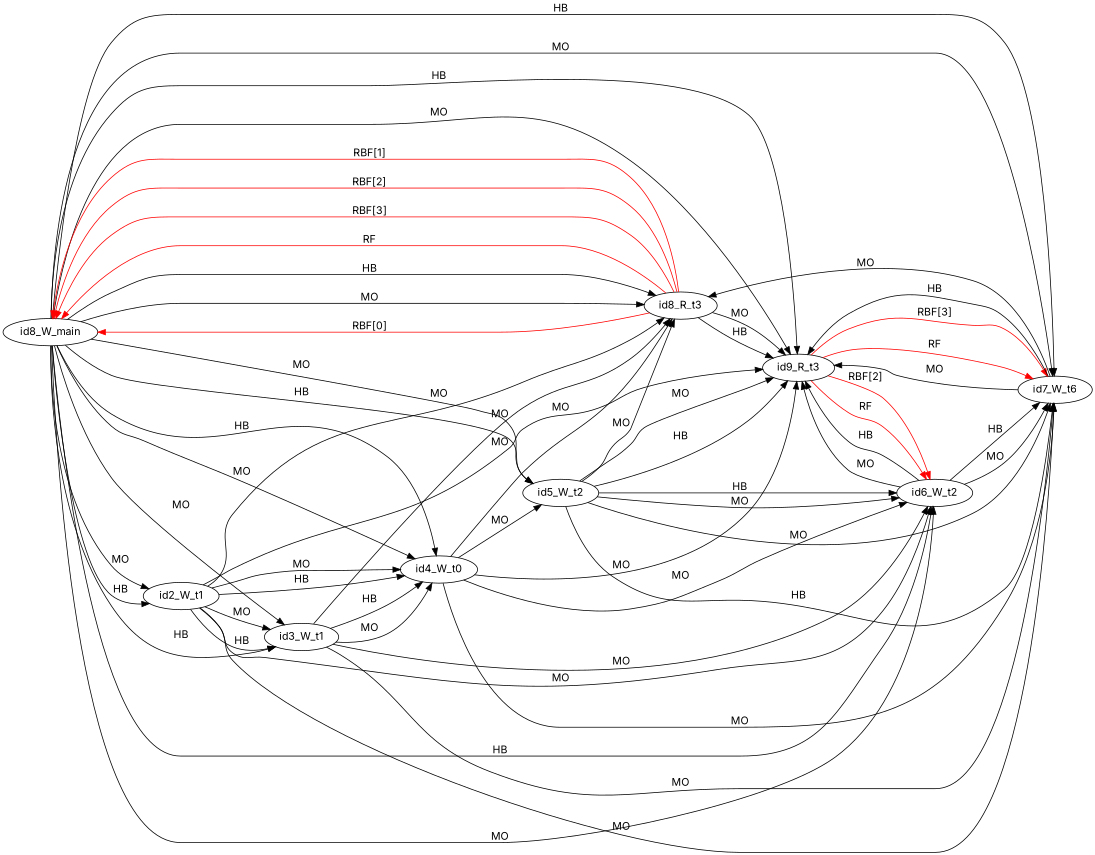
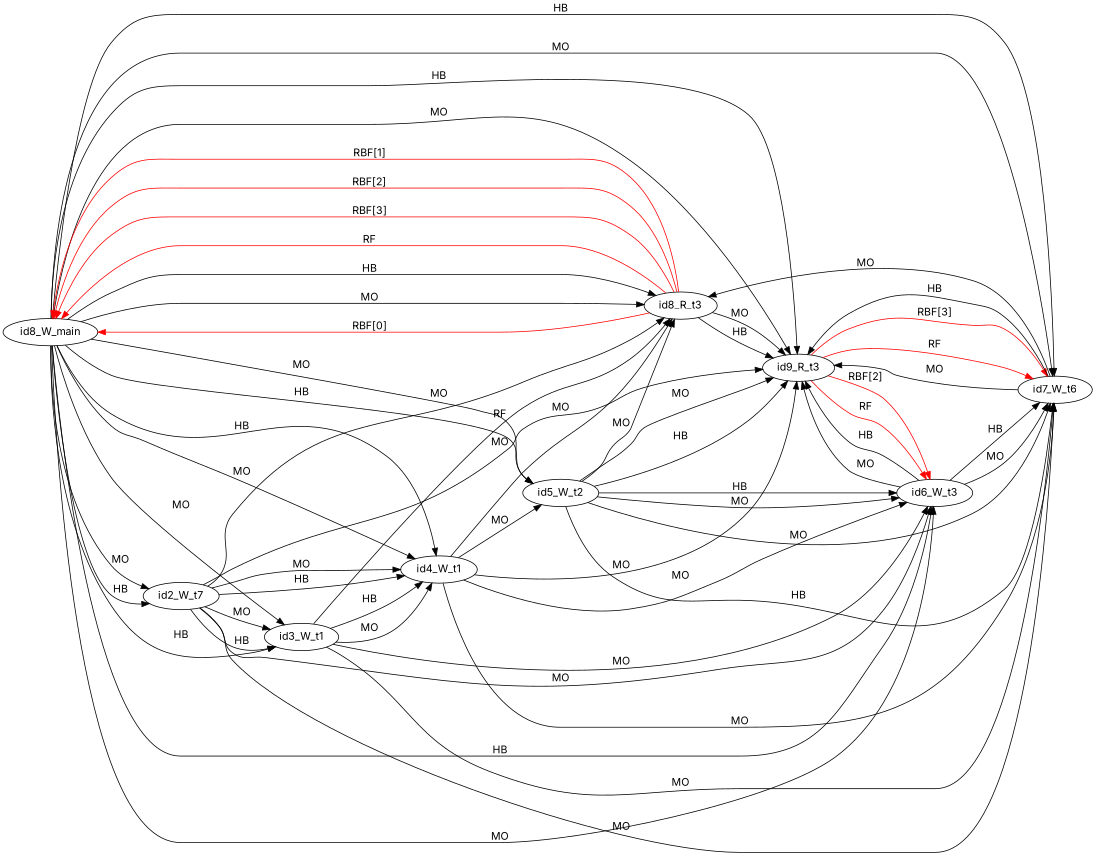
(500, 414) -> (500, 414)
(935, 493) -> (935, 493)
(439, 570) -> (439, 570)
(181, 596) -> (181, 596)
